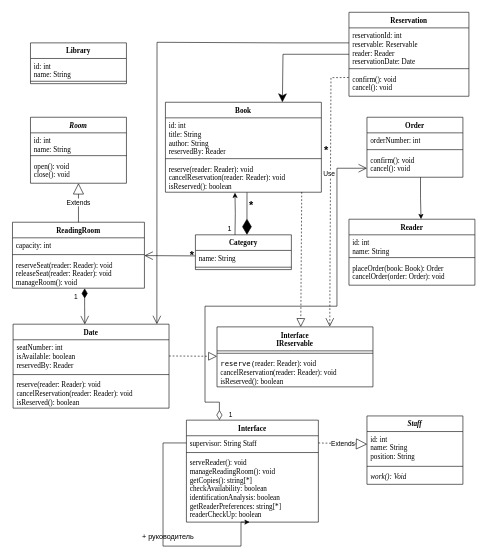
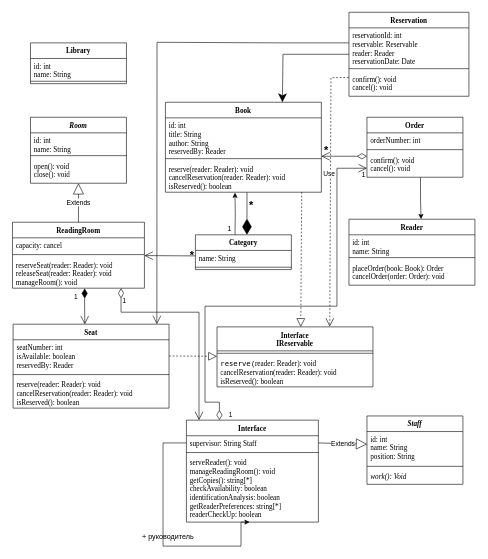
none -> (340, 156)
(38, 246) -> (44, 246)
none -> (154, 312)
(91, 333) -> (91, 333)
(324, 443) -> (324, 443)
